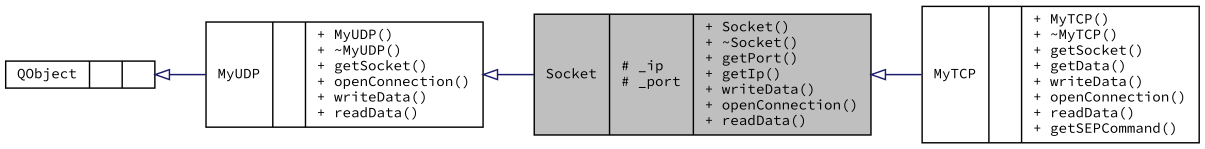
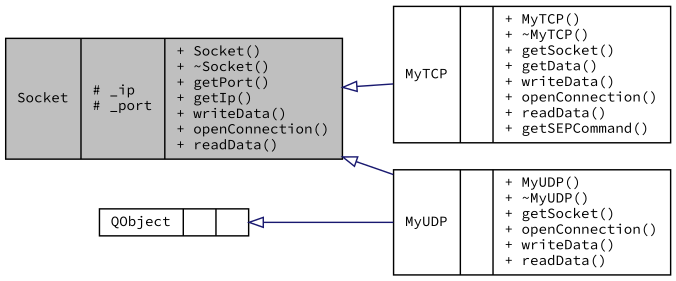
(516, 75) -> (375, 168)
